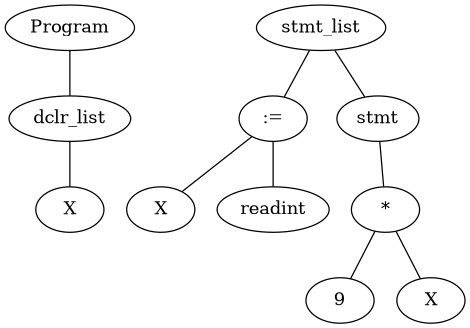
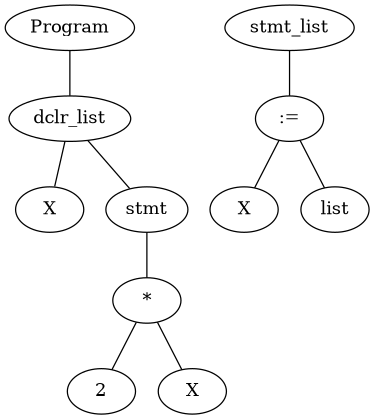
(350, 74) -> (109, 164)
(273, 210) -> (335, 210)
(340, 300) -> (101, 391)
